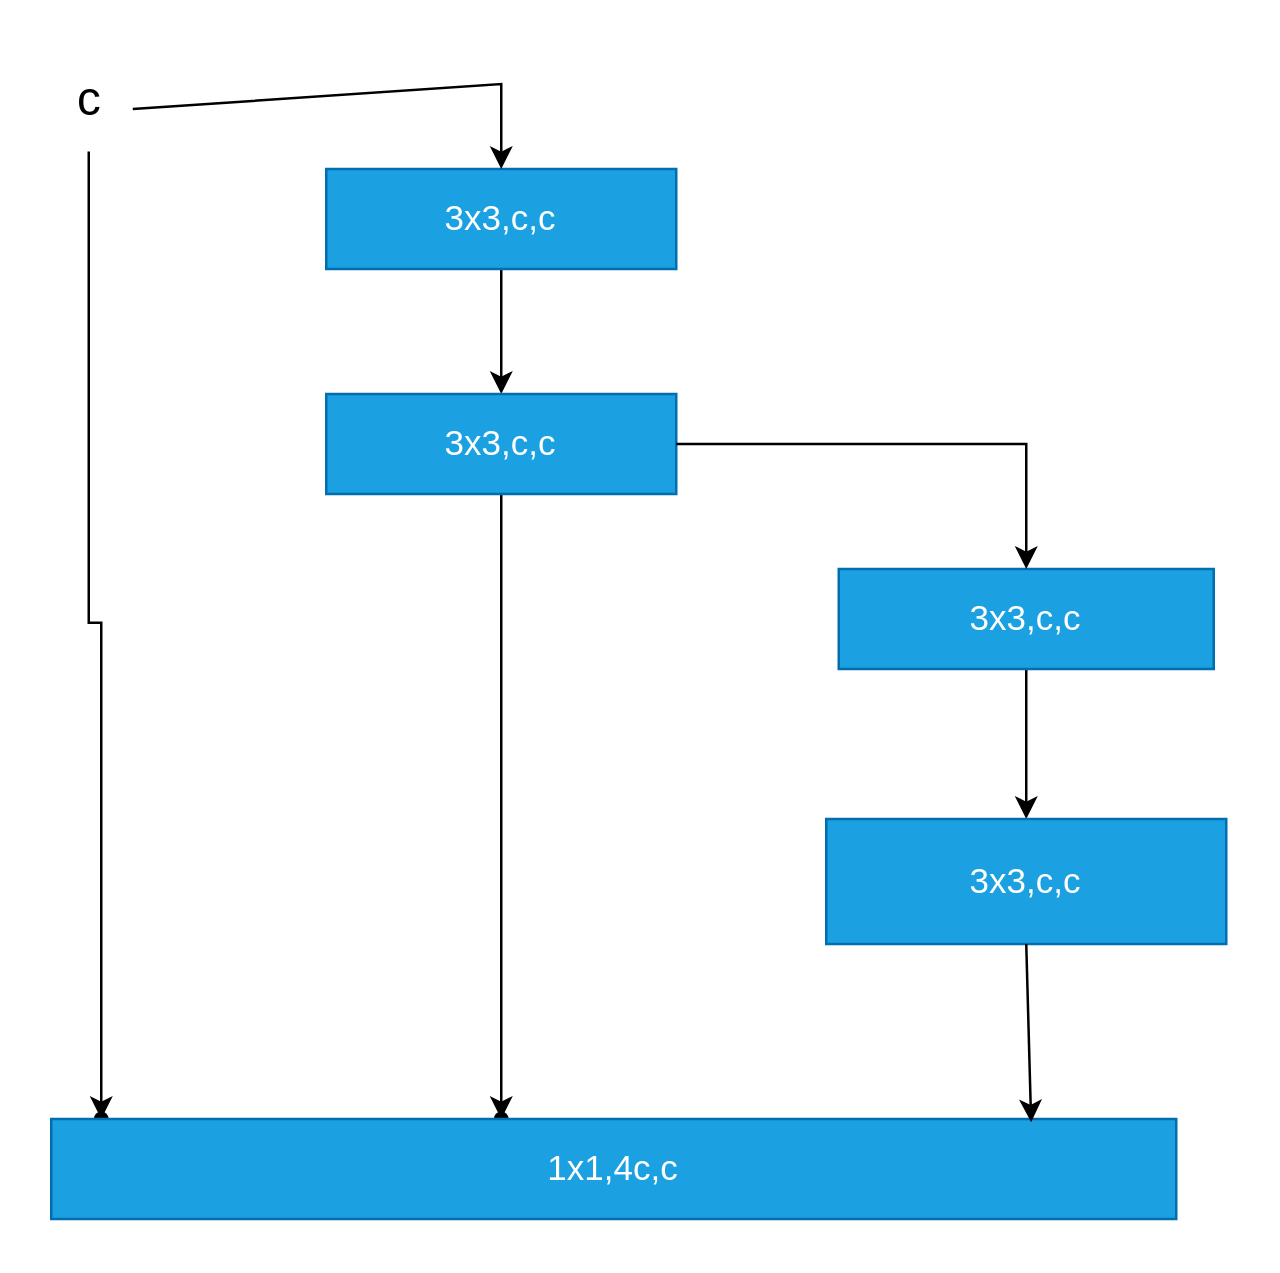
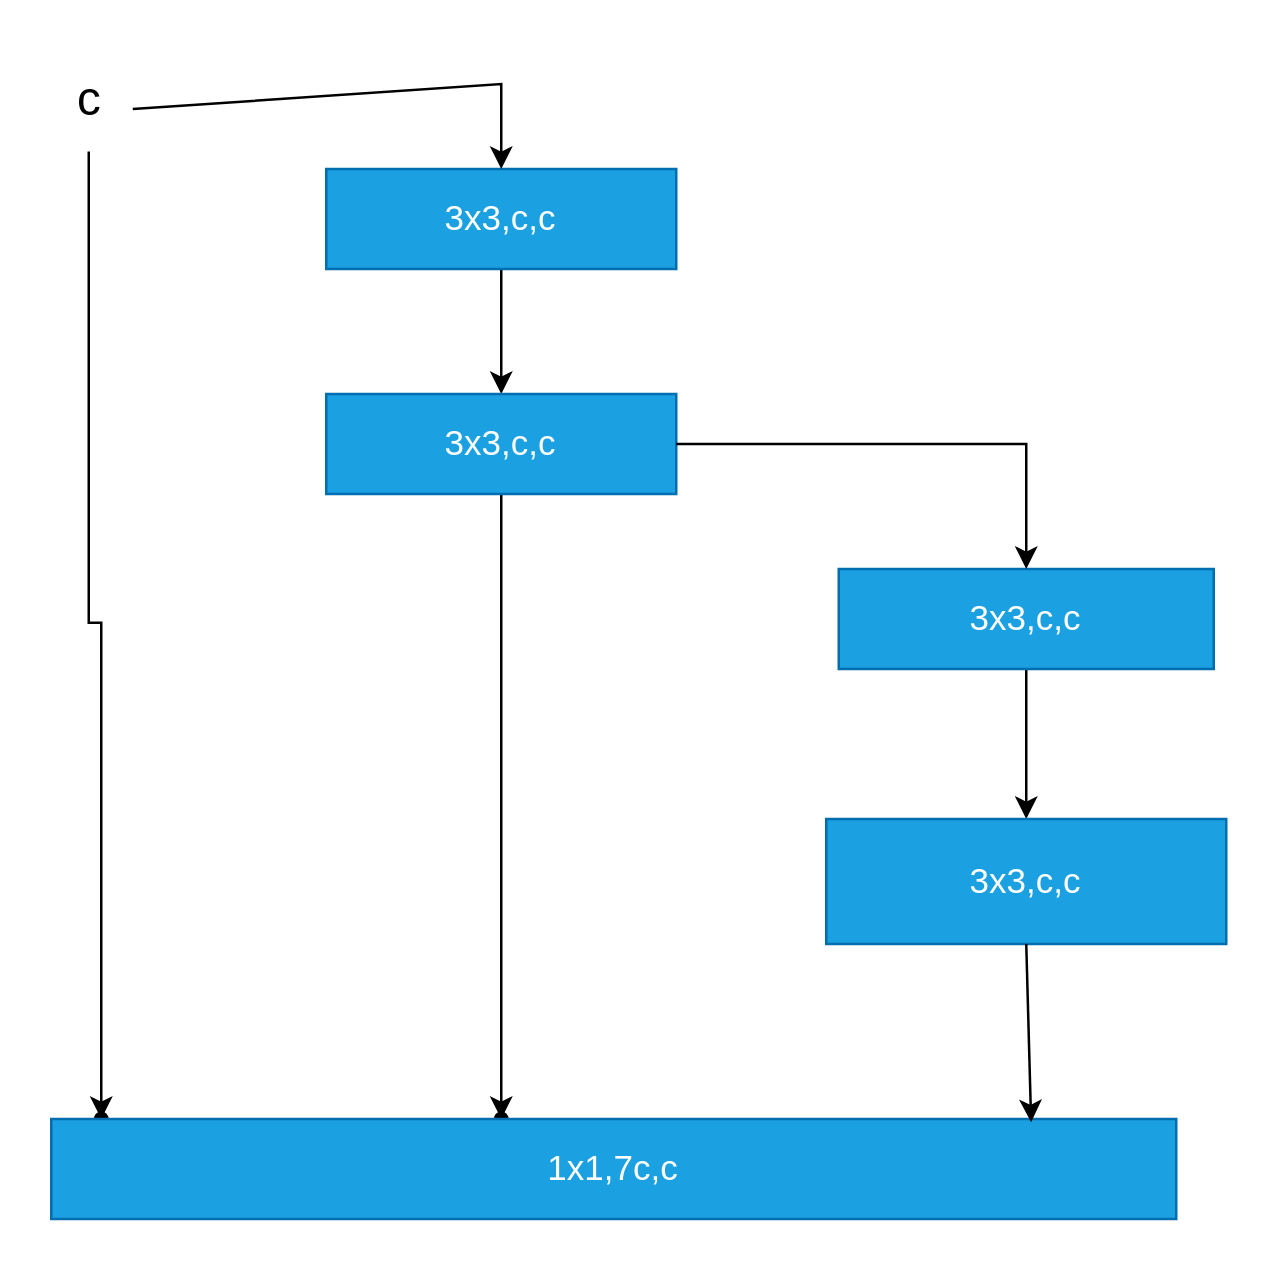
(614, 1169) -> (614, 1169)
